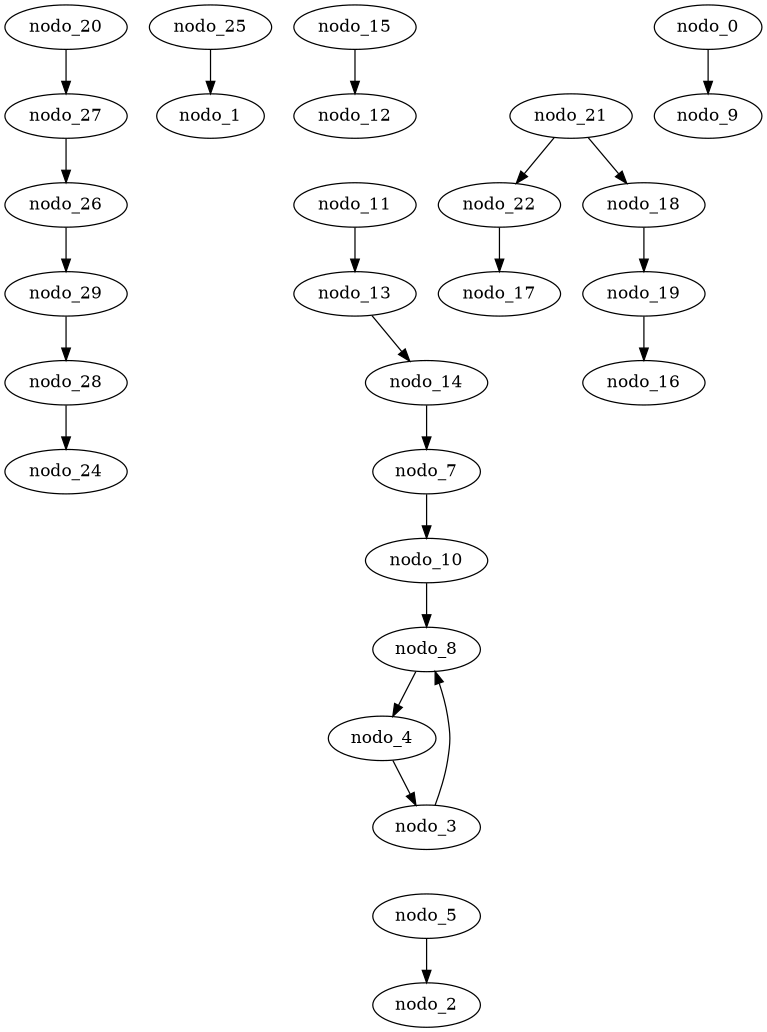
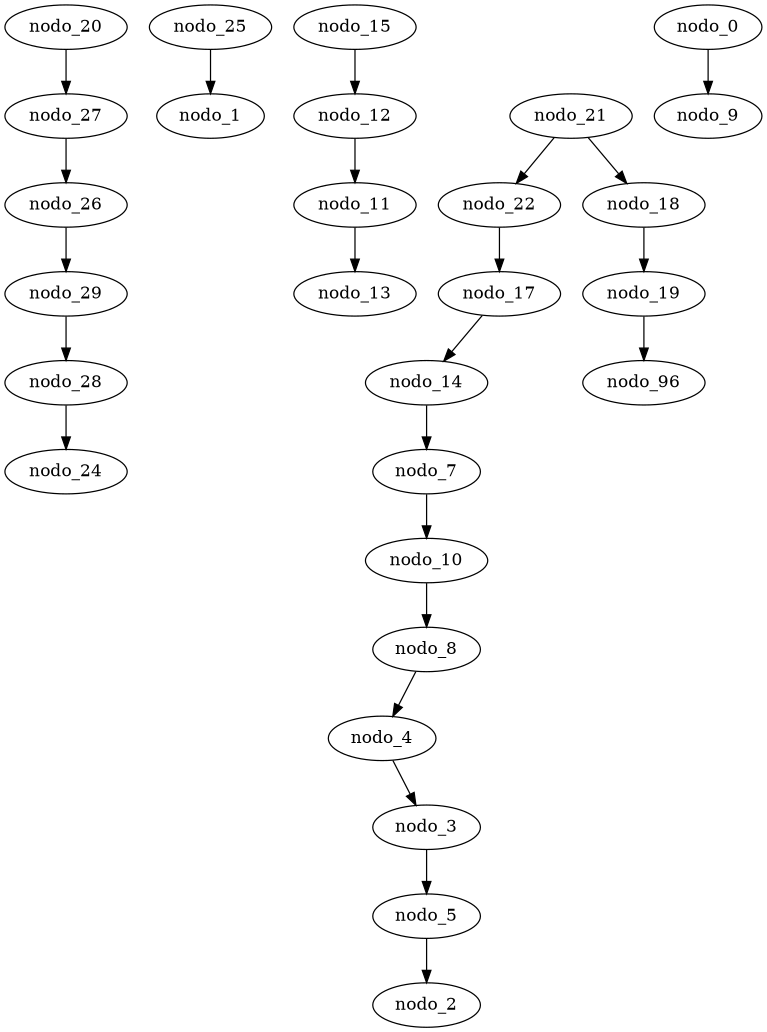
none -> (355, 154)
(387, 334) -> (467, 334)
(644, 383) -> (644, 383)
(450, 745) -> (427, 866)
